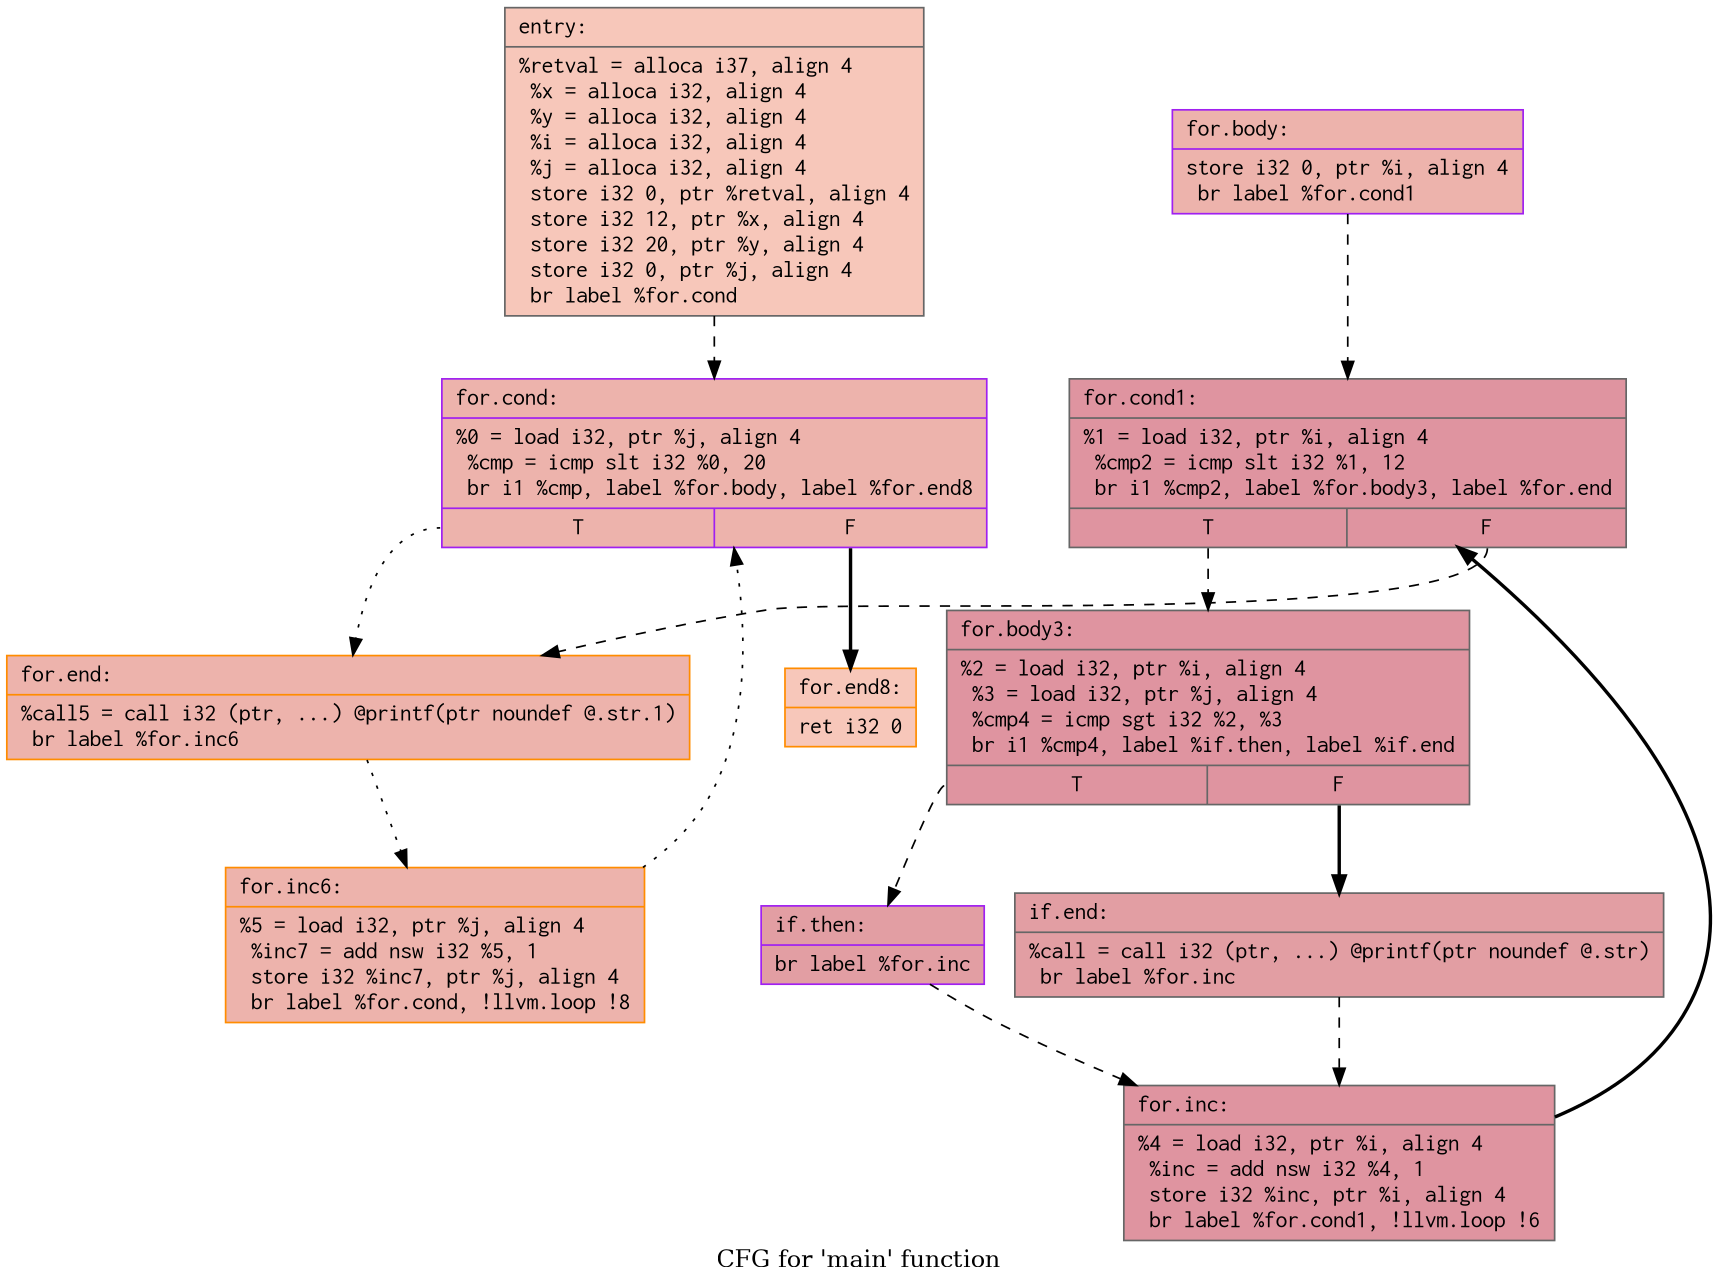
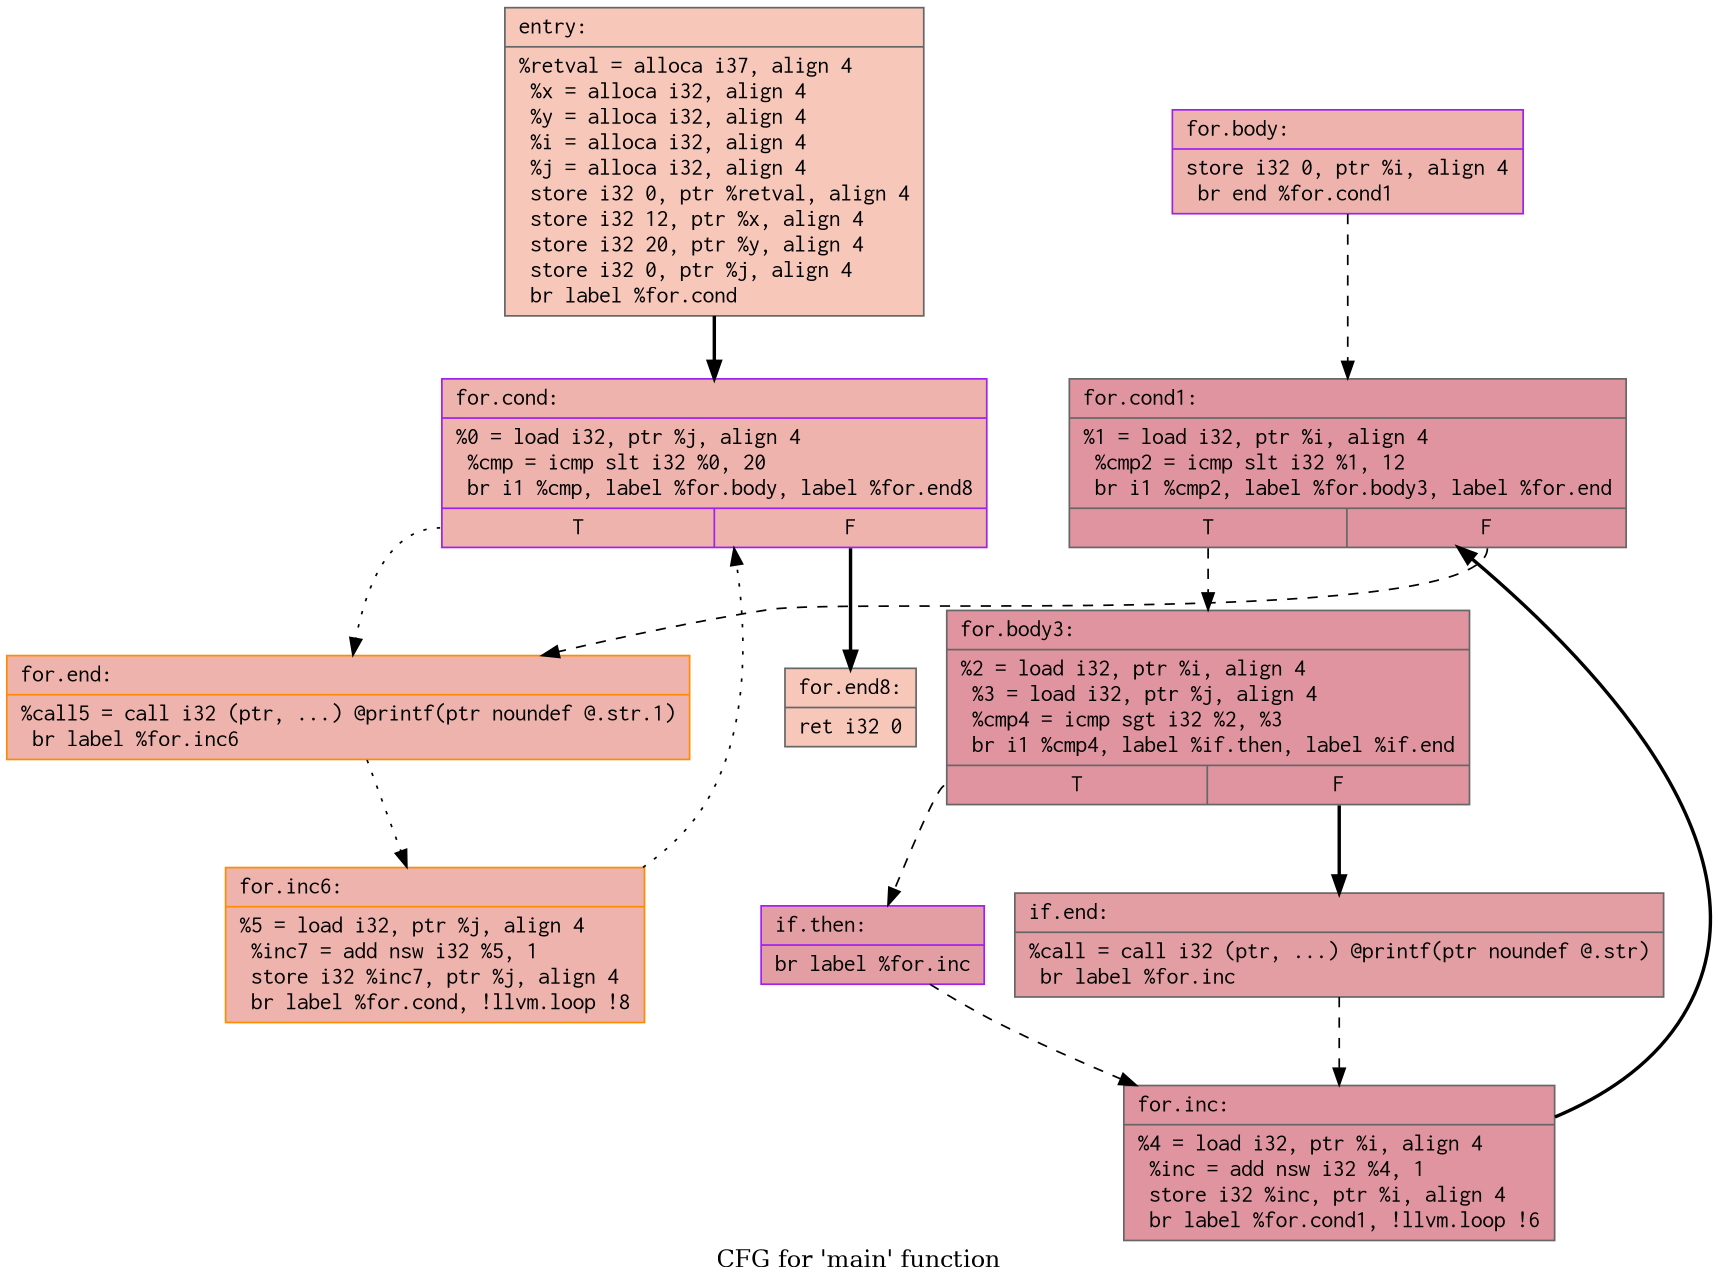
(1302, 193) -> (1290, 193)
(714, 338) -> (714, 338)
(851, 708) -> (851, 708)
